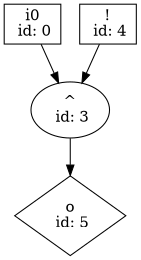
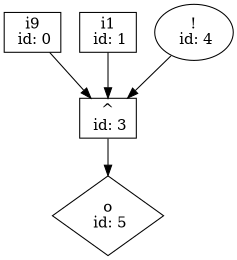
(33, 24) -> (33, 32)
(108, 24) -> (194, 32)
none -> (108, 32)
(70, 110) -> (108, 118)
